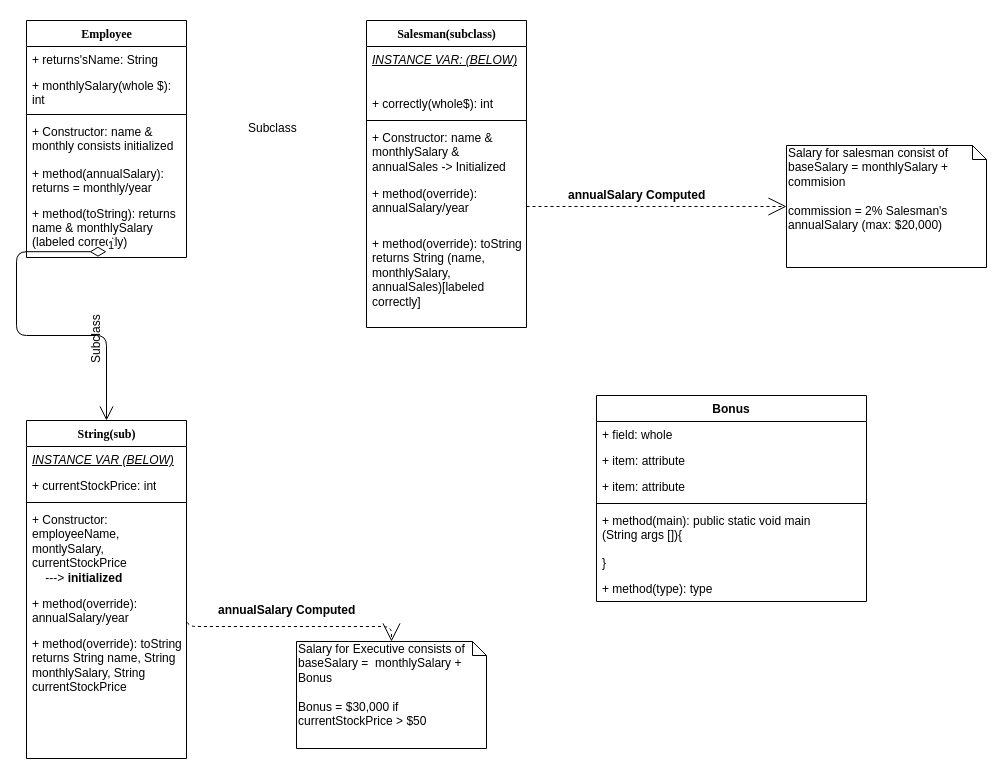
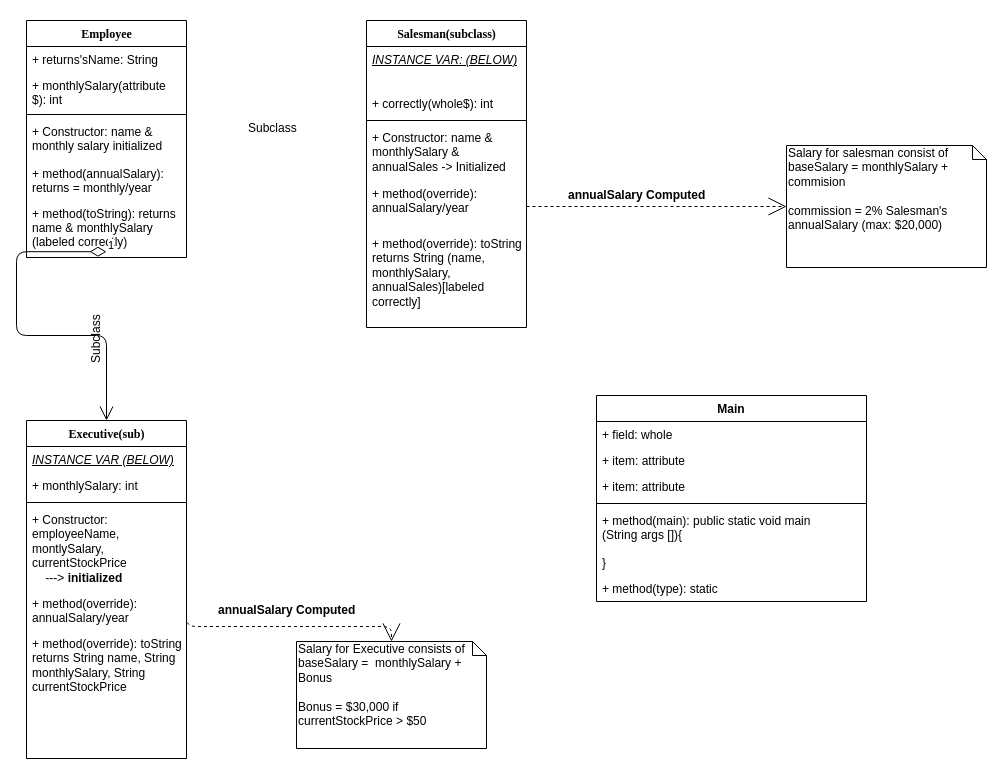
(108, 94) -> (108, 94)
(108, 140) -> (108, 140)
(731, 409) -> (731, 409)
(107, 435) -> (107, 435)
(105, 487) -> (90, 487)
(665, 589) -> (670, 589)
